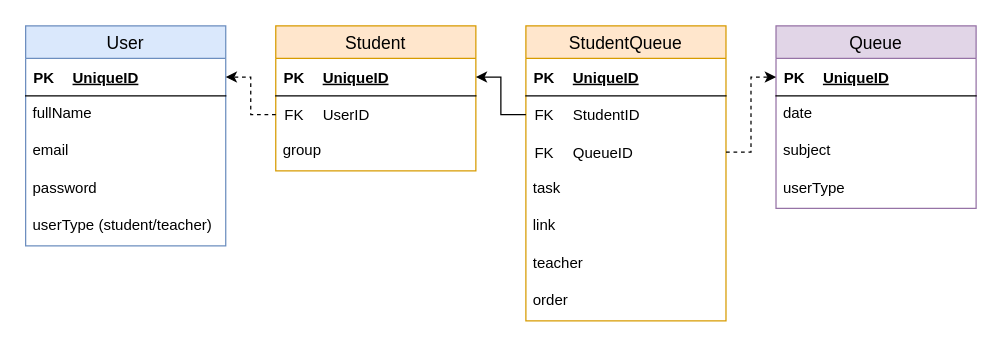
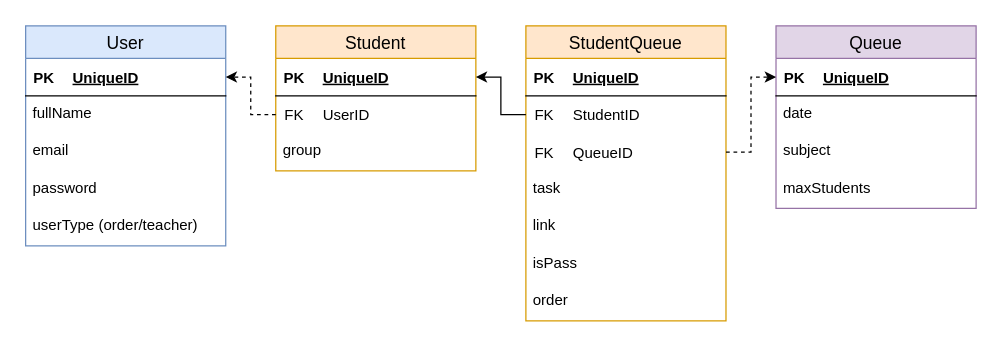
(816, 188) -> (829, 188)
(140, 225) -> (131, 225)
(562, 263) -> (556, 263)
